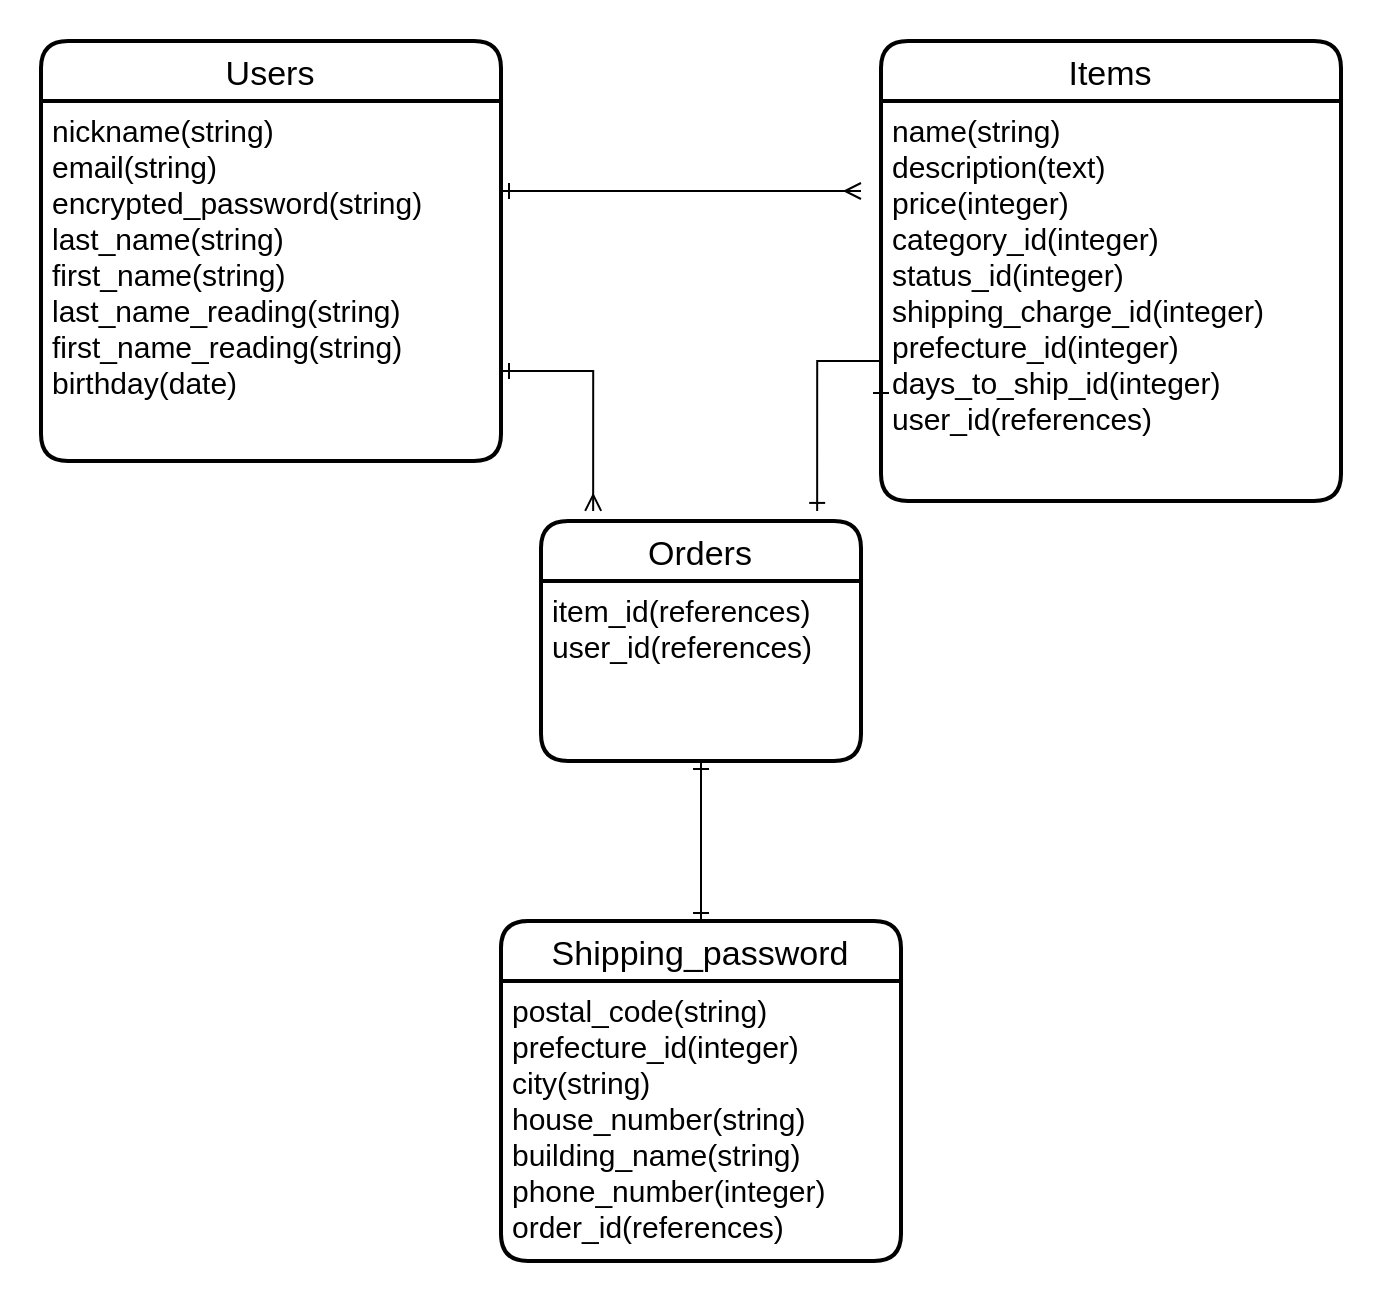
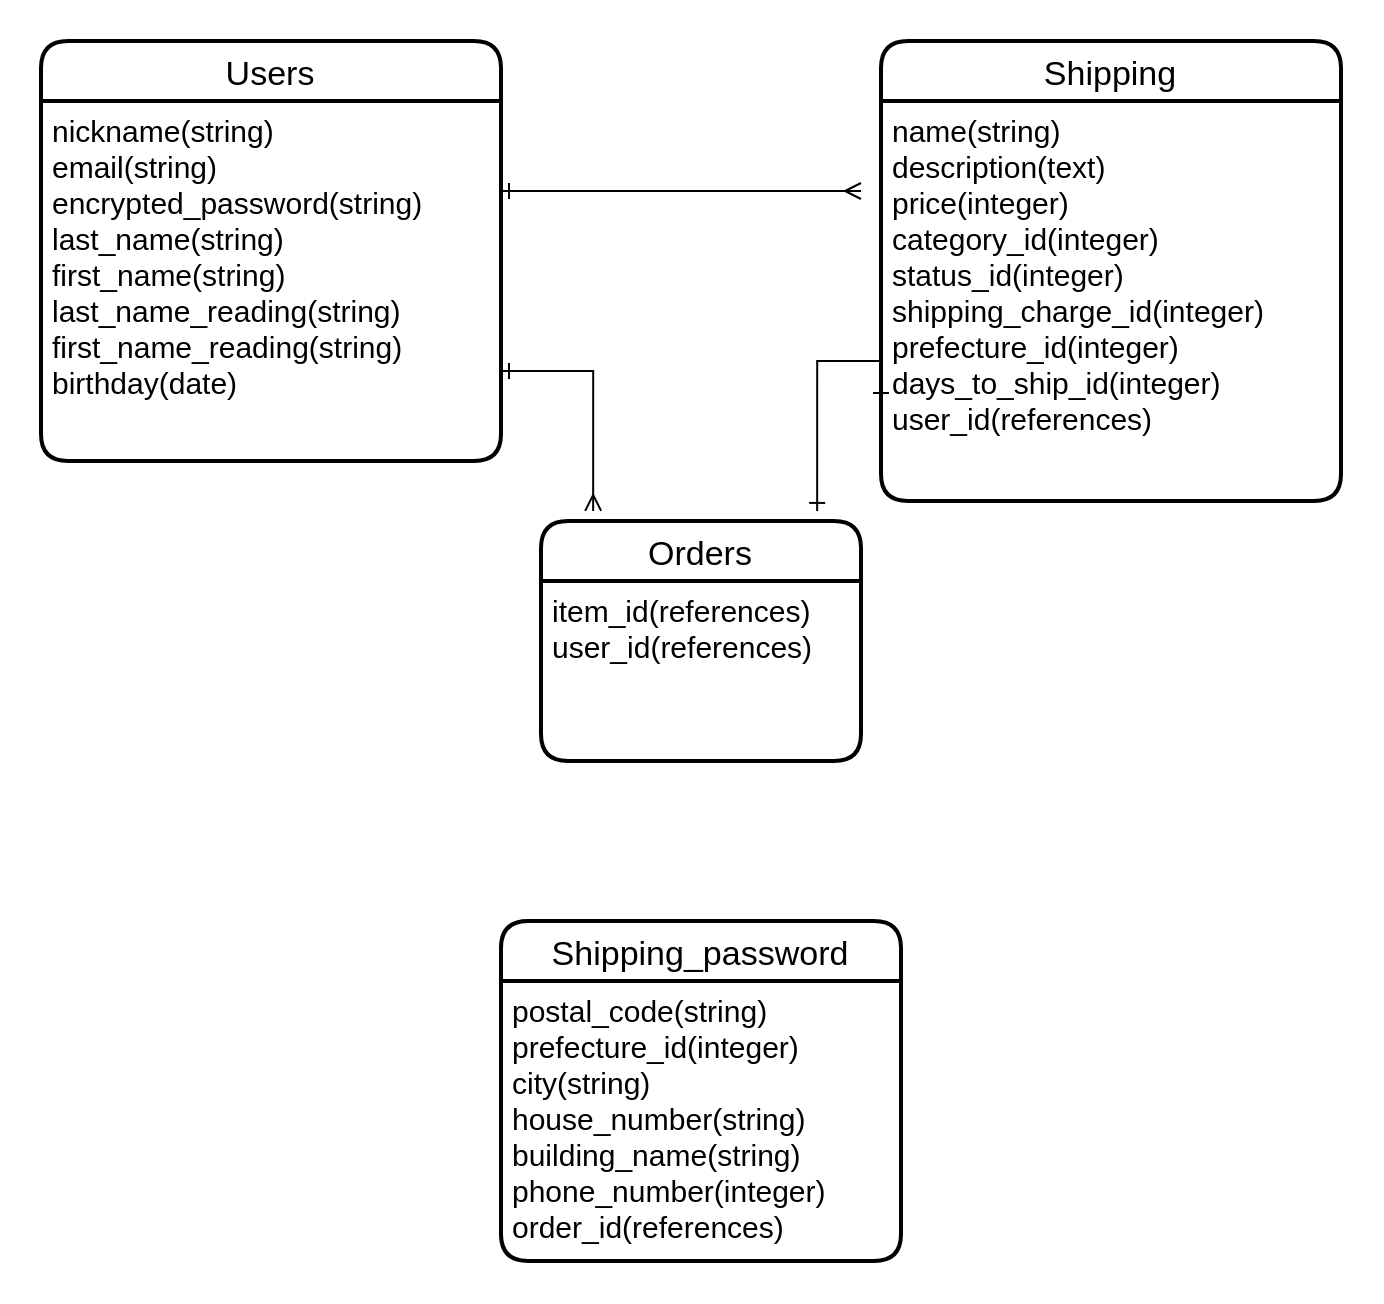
(1110, 74) -> (1110, 74)
(701, 842) -> none
